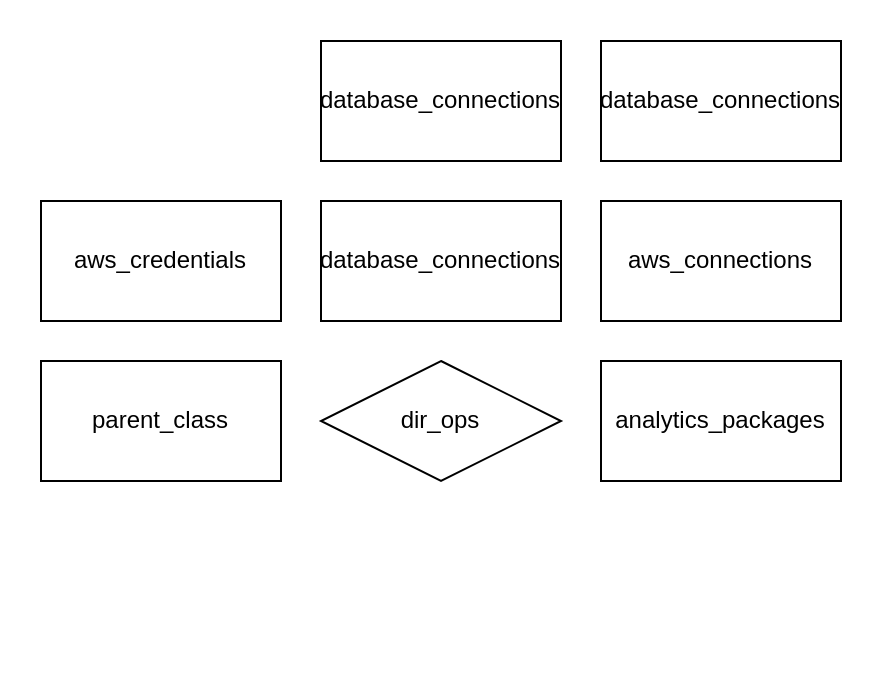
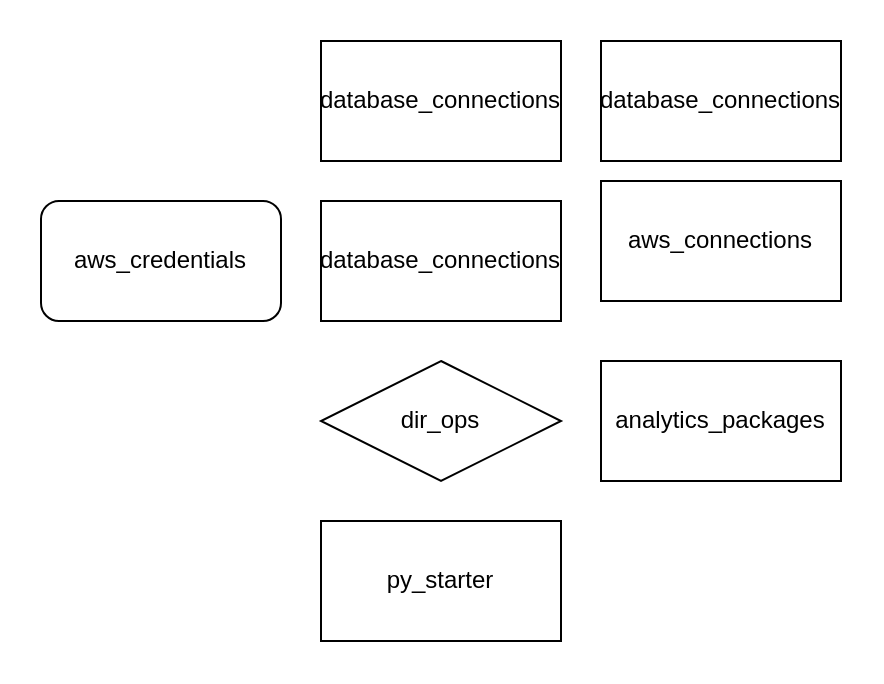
(161, 261) -> (161, 261)
(721, 261) -> (721, 241)
(161, 421) -> none
none -> (441, 581)
